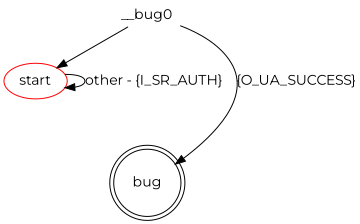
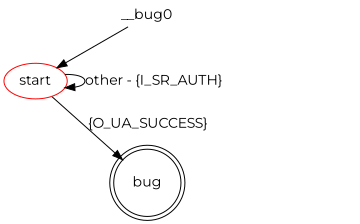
(237, 88) -> (83, 125)
